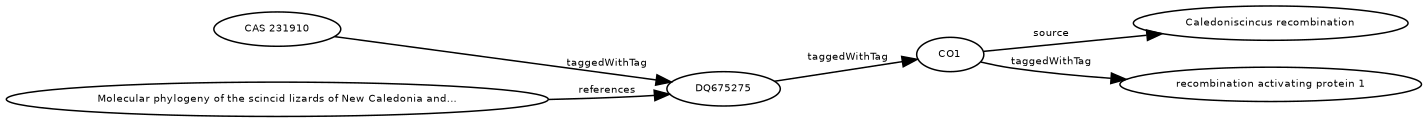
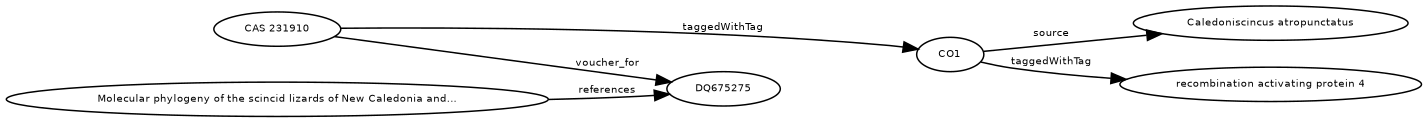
(1271, 23) -> (1271, 23)
(608, 63) -> (608, 63)
(838, 71) -> (622, 31)
(1271, 84) -> (1271, 84)
